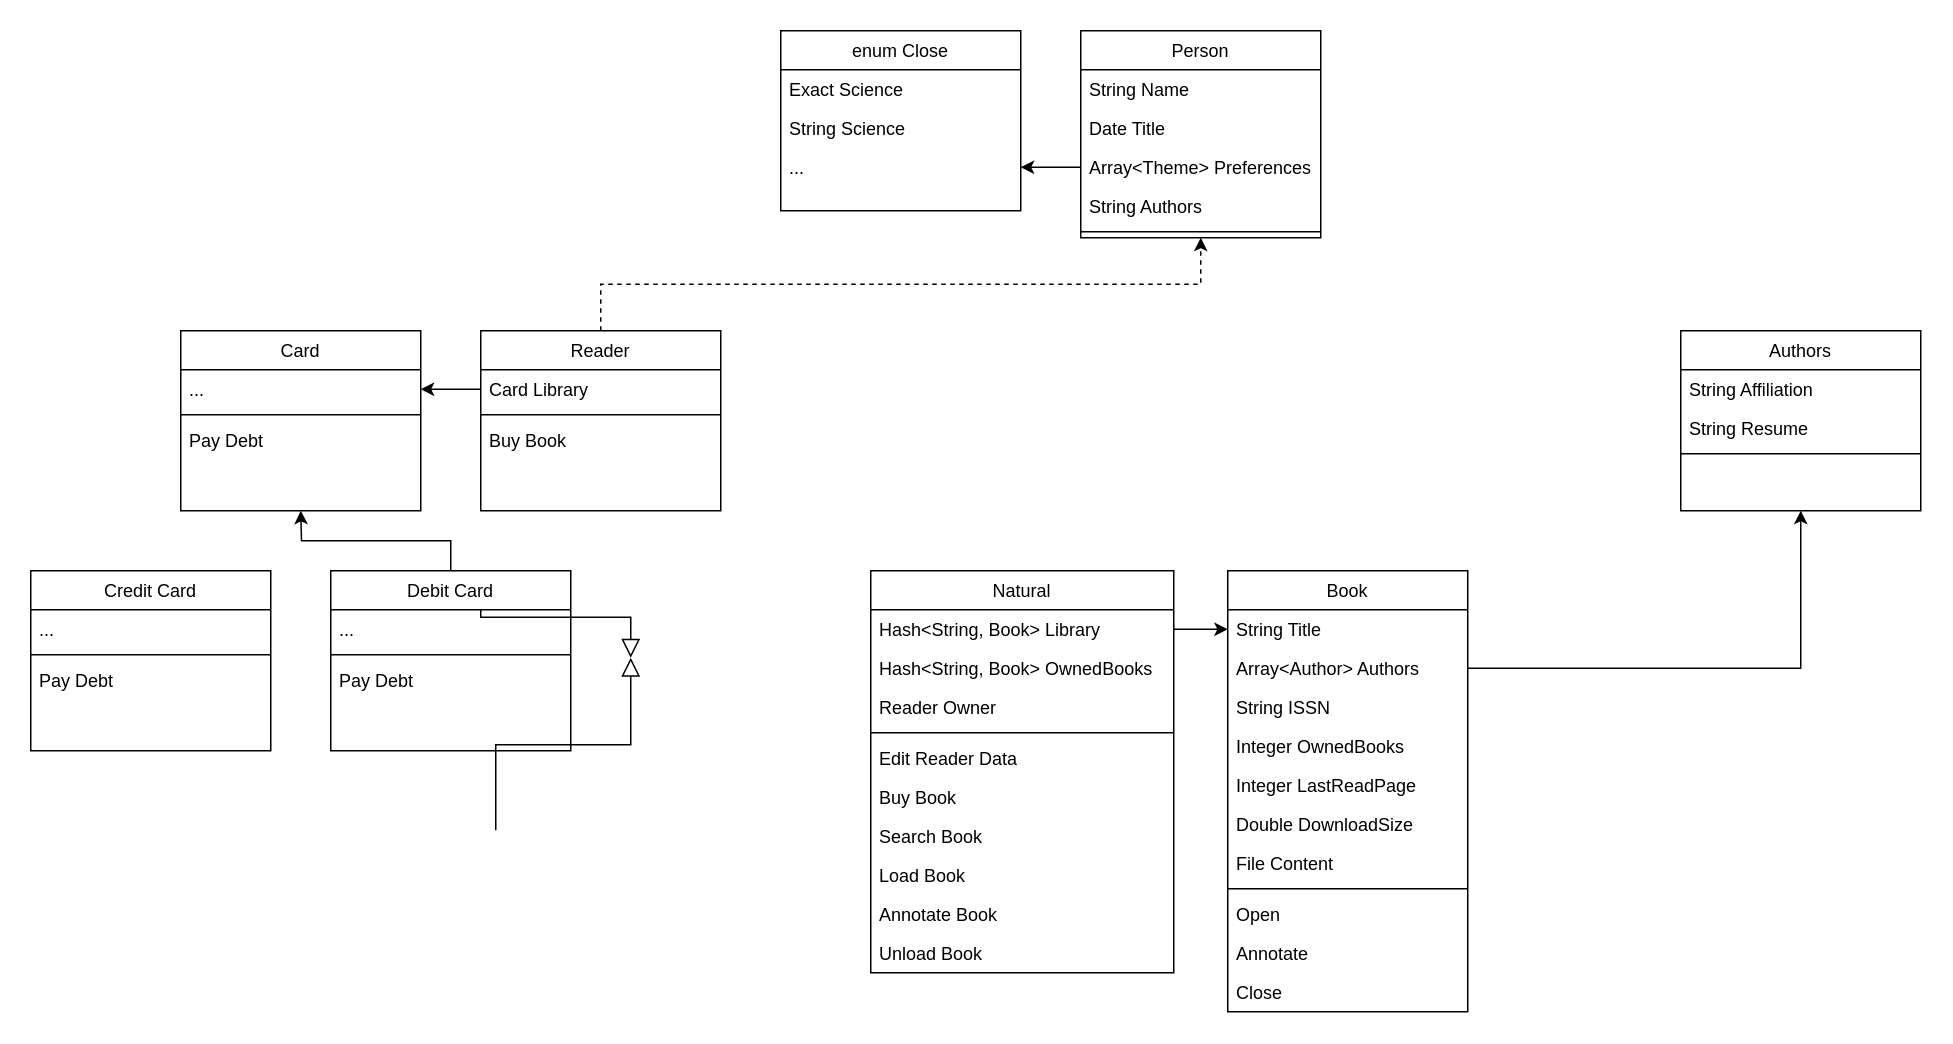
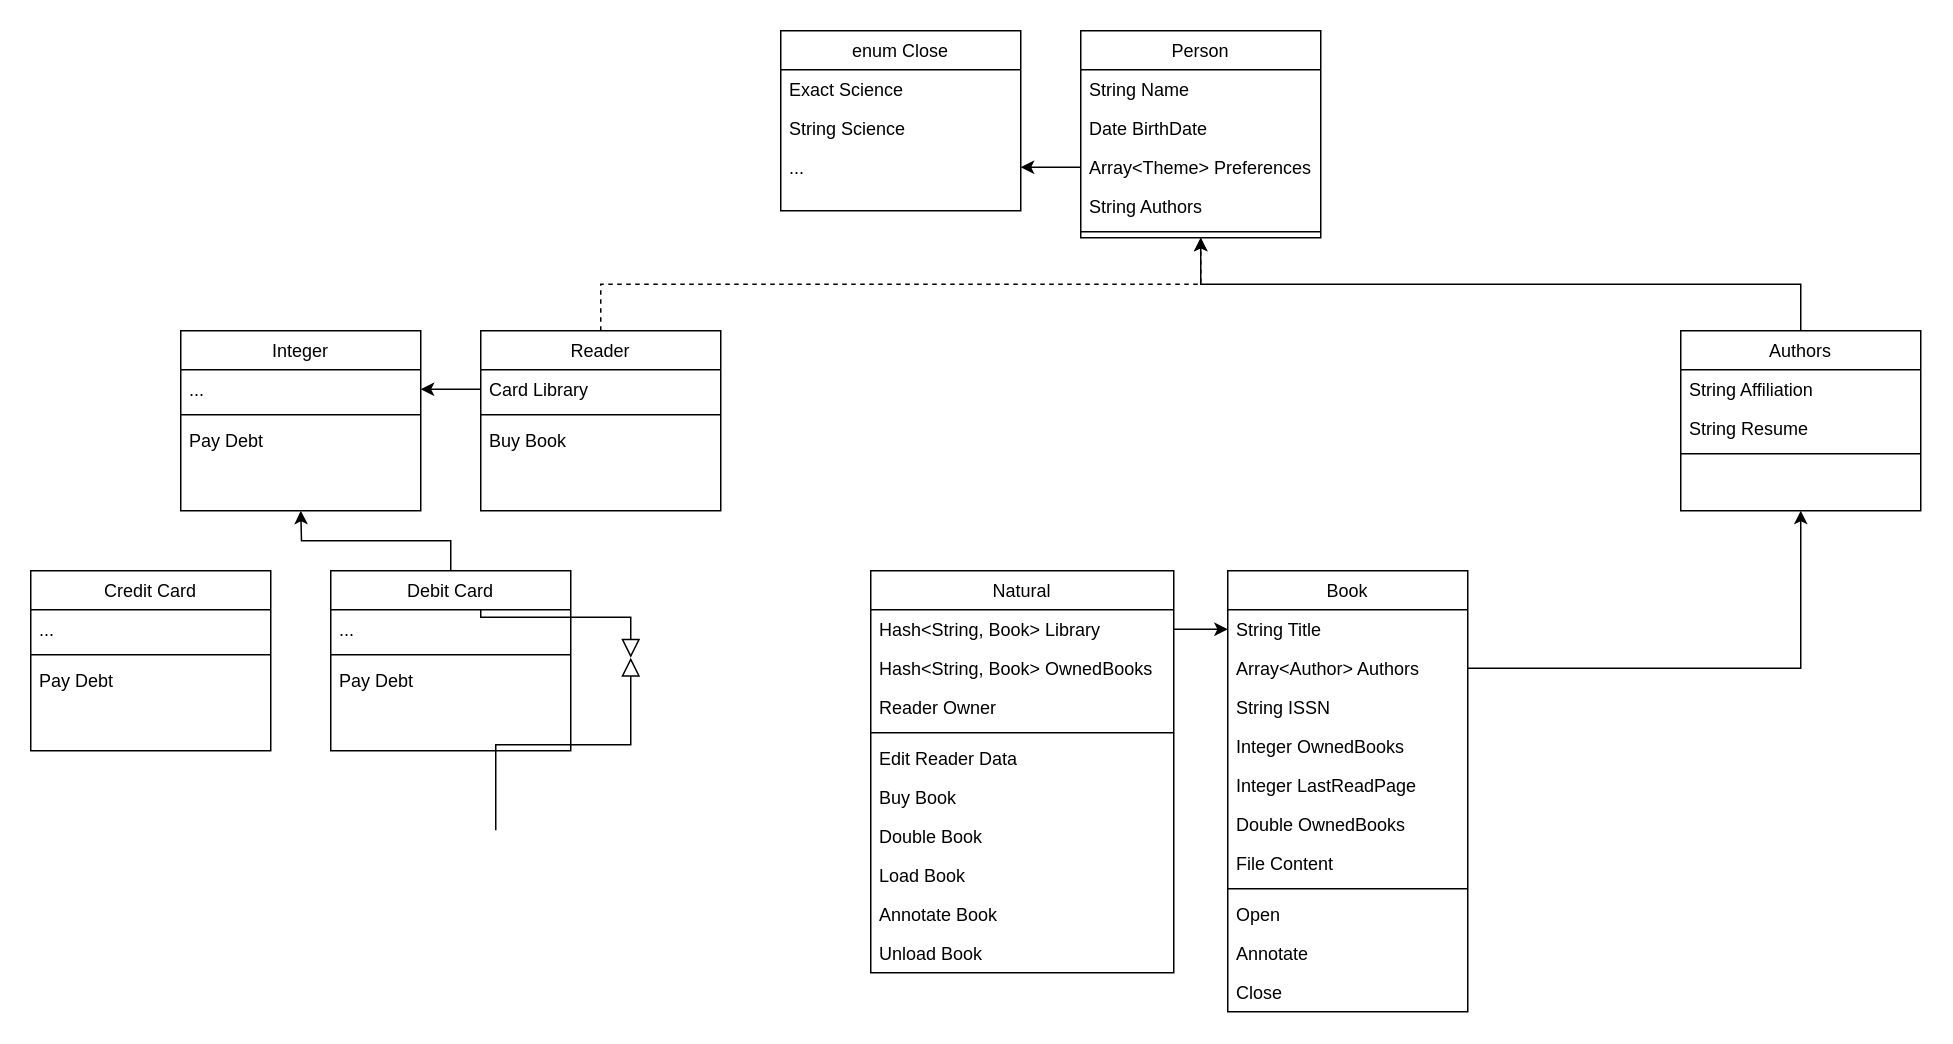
(1132, 129) -> (1155, 129)
none -> (1525, 284)
(300, 351) -> (300, 351)
(1322, 825) -> (1317, 825)
(932, 837) -> (930, 837)
